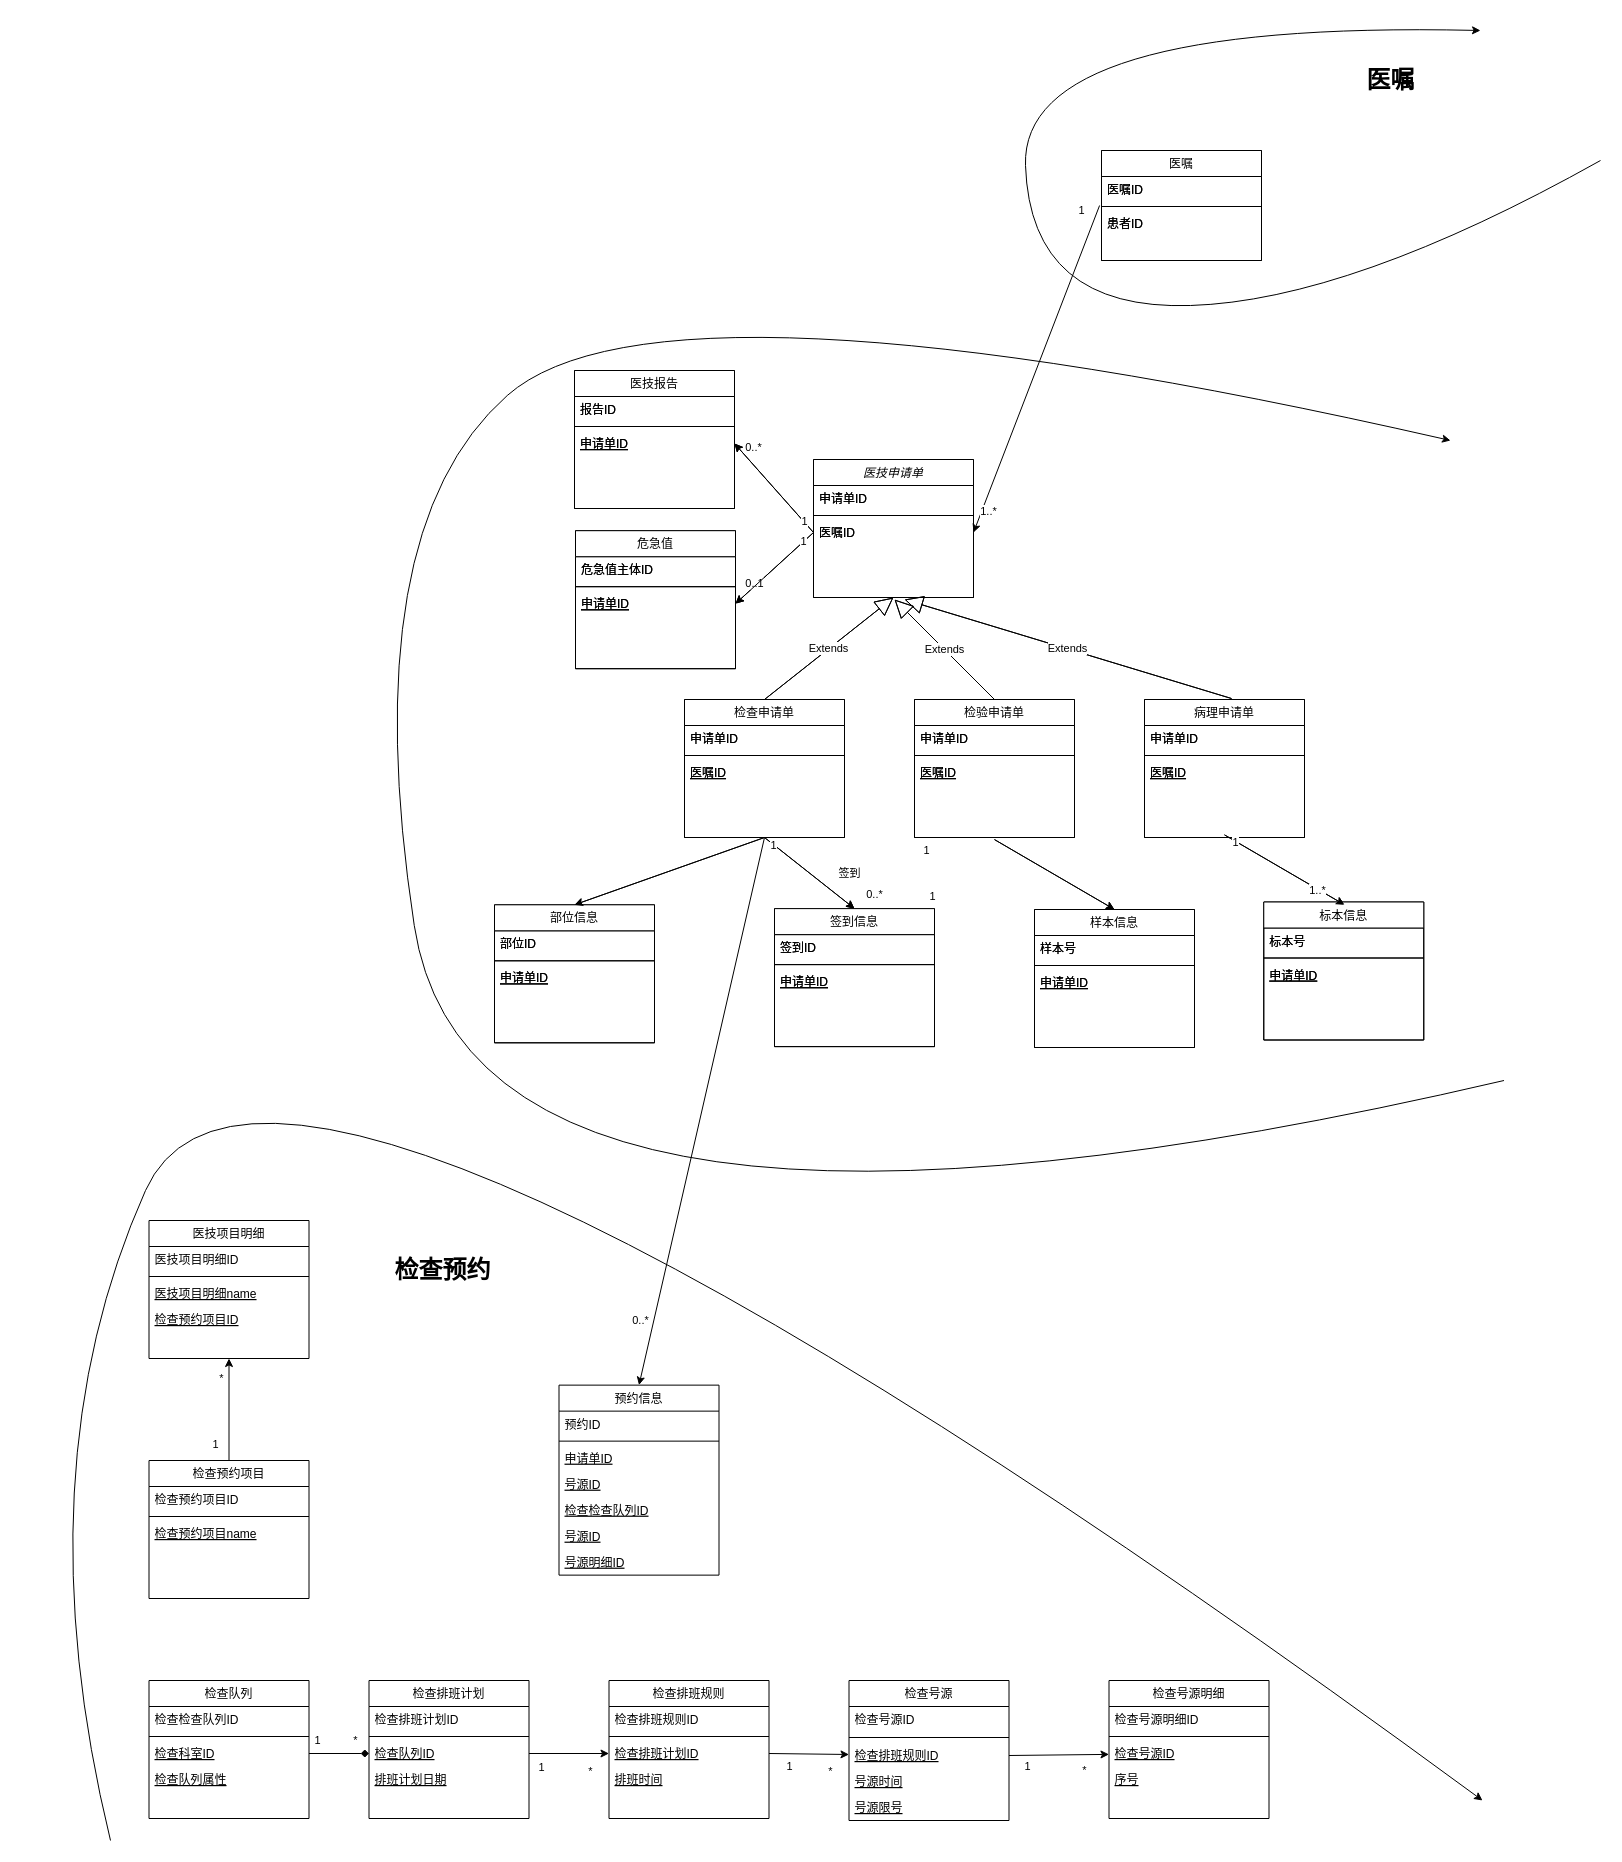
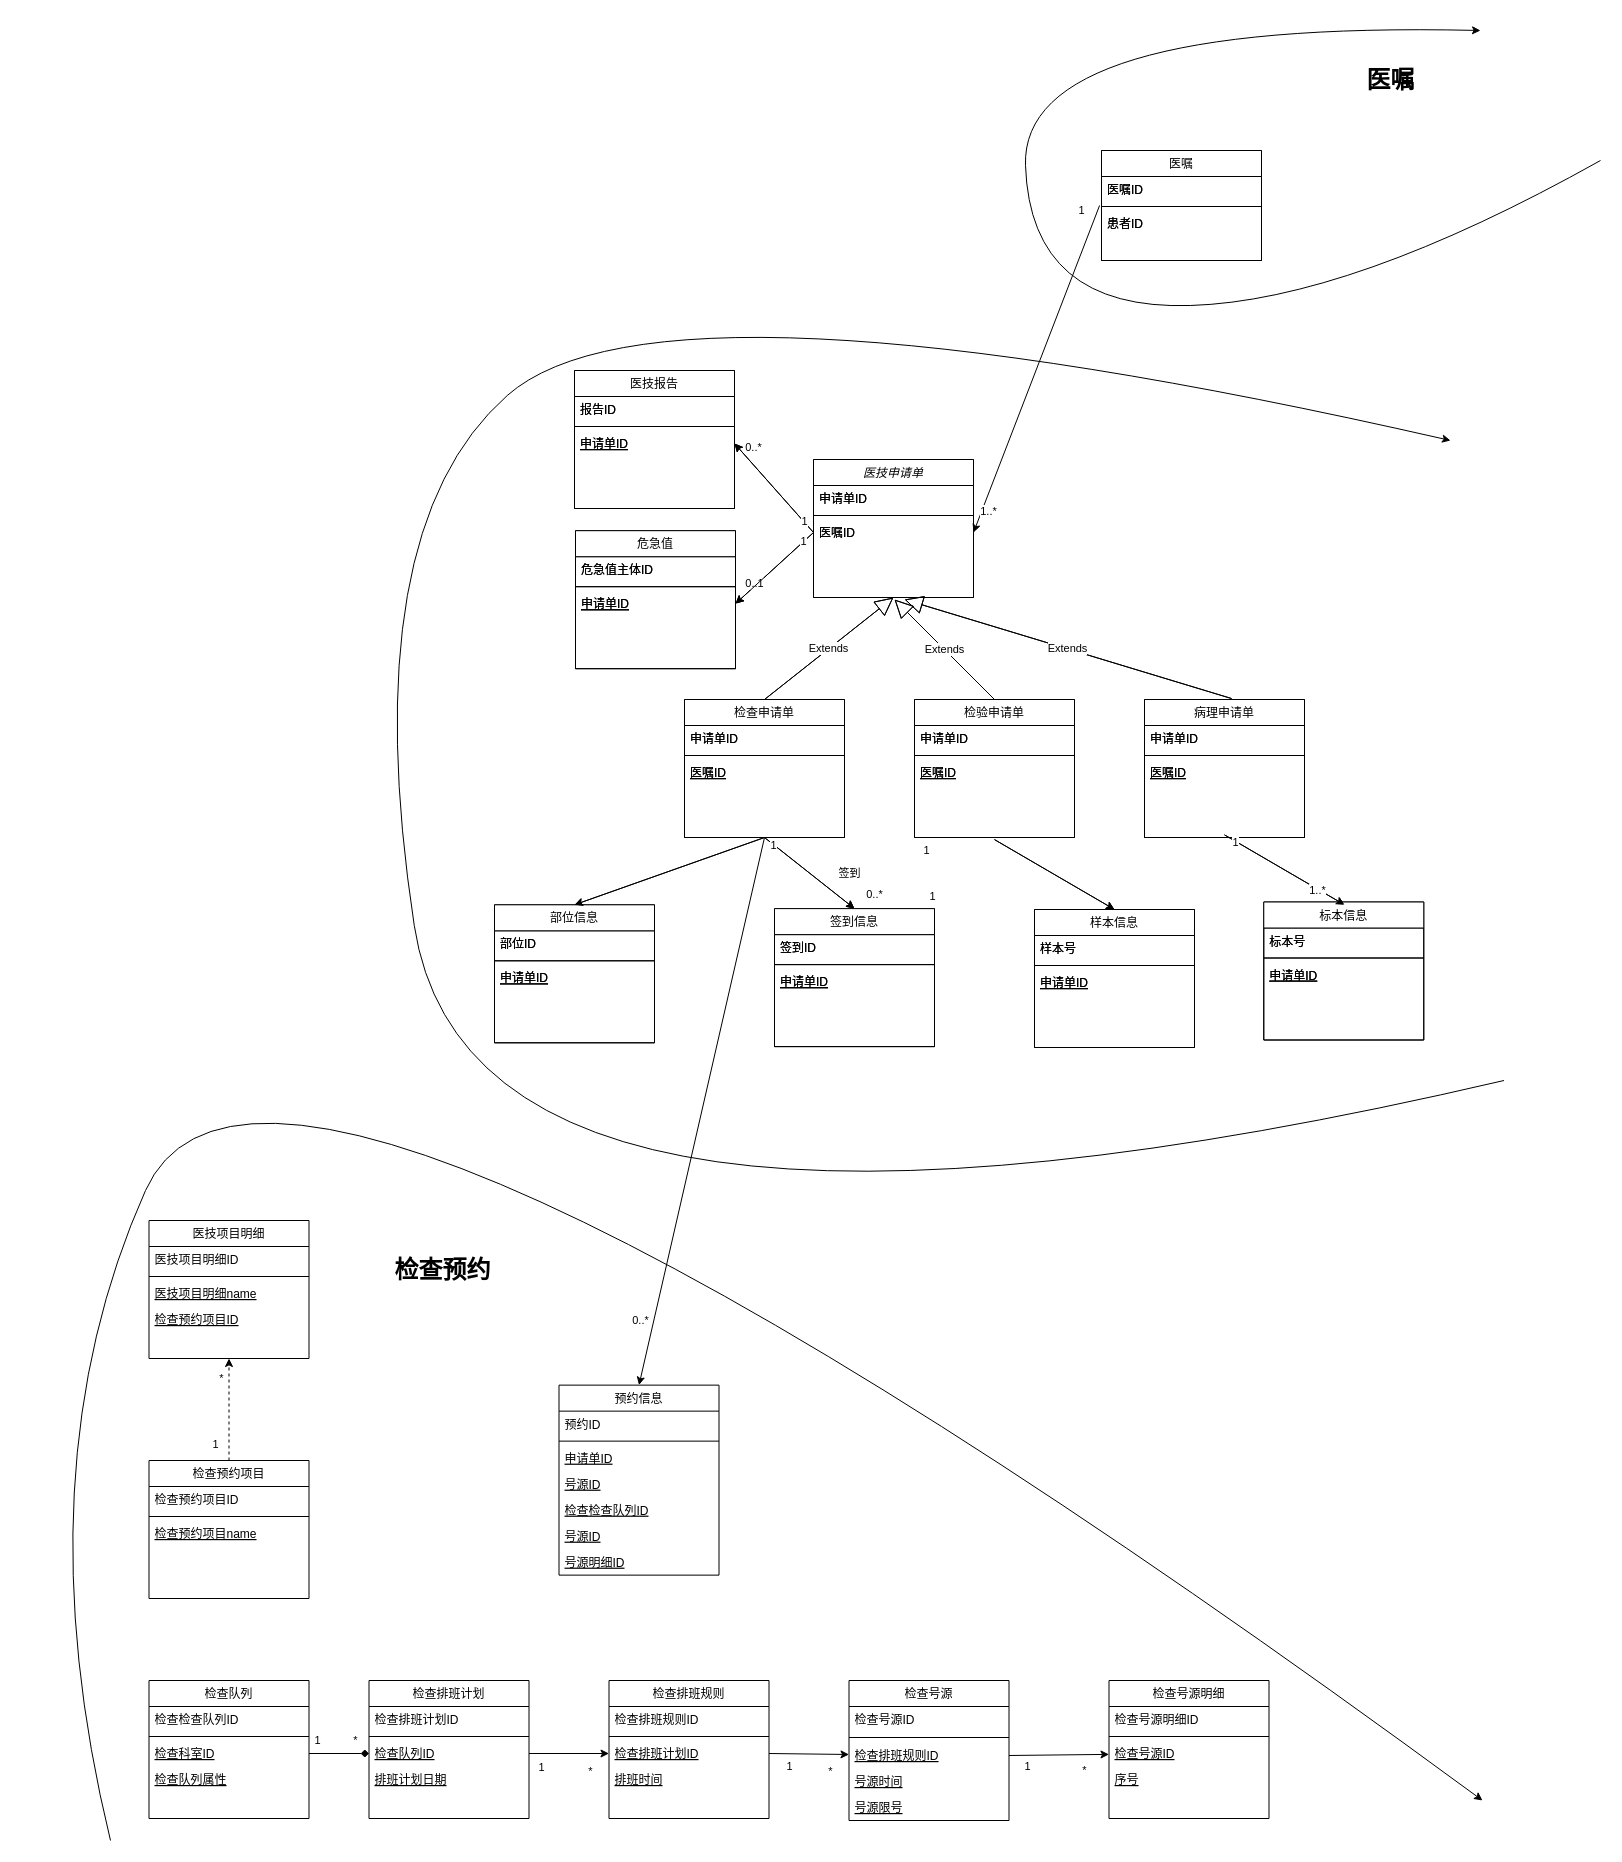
(229, 1412) -> (229, 1412)
